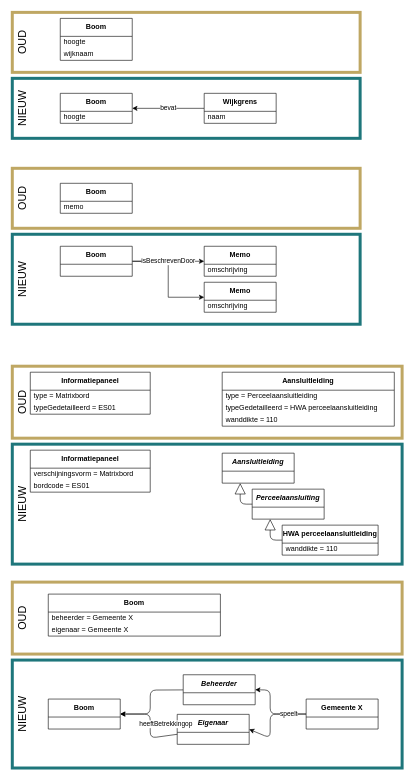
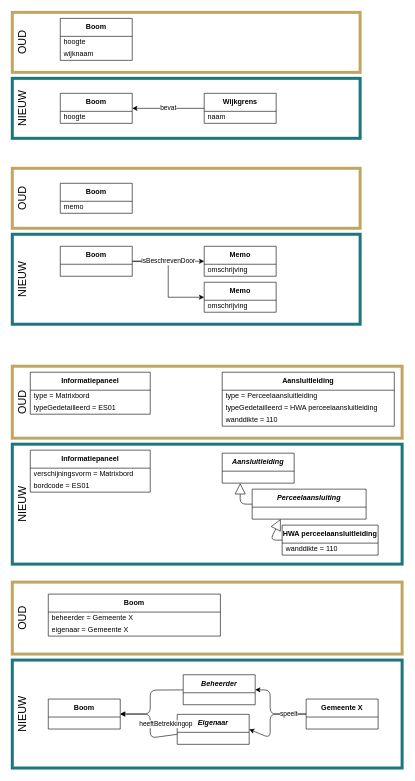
(288, 504) -> (309, 504)
